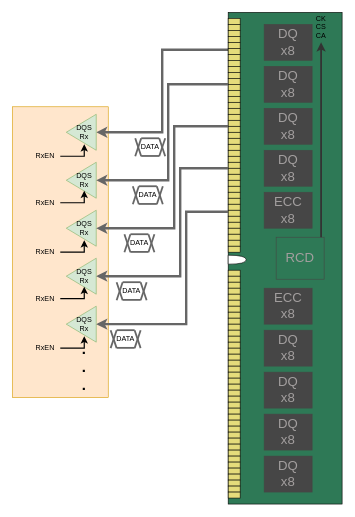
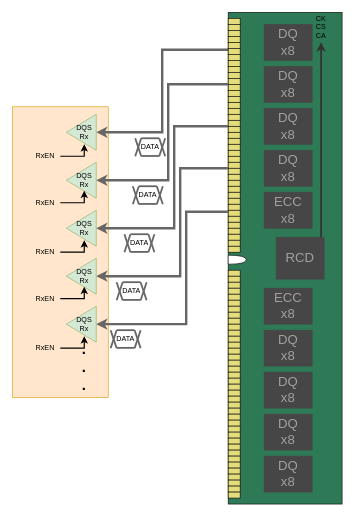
(300, 258) -> (300, 258)
